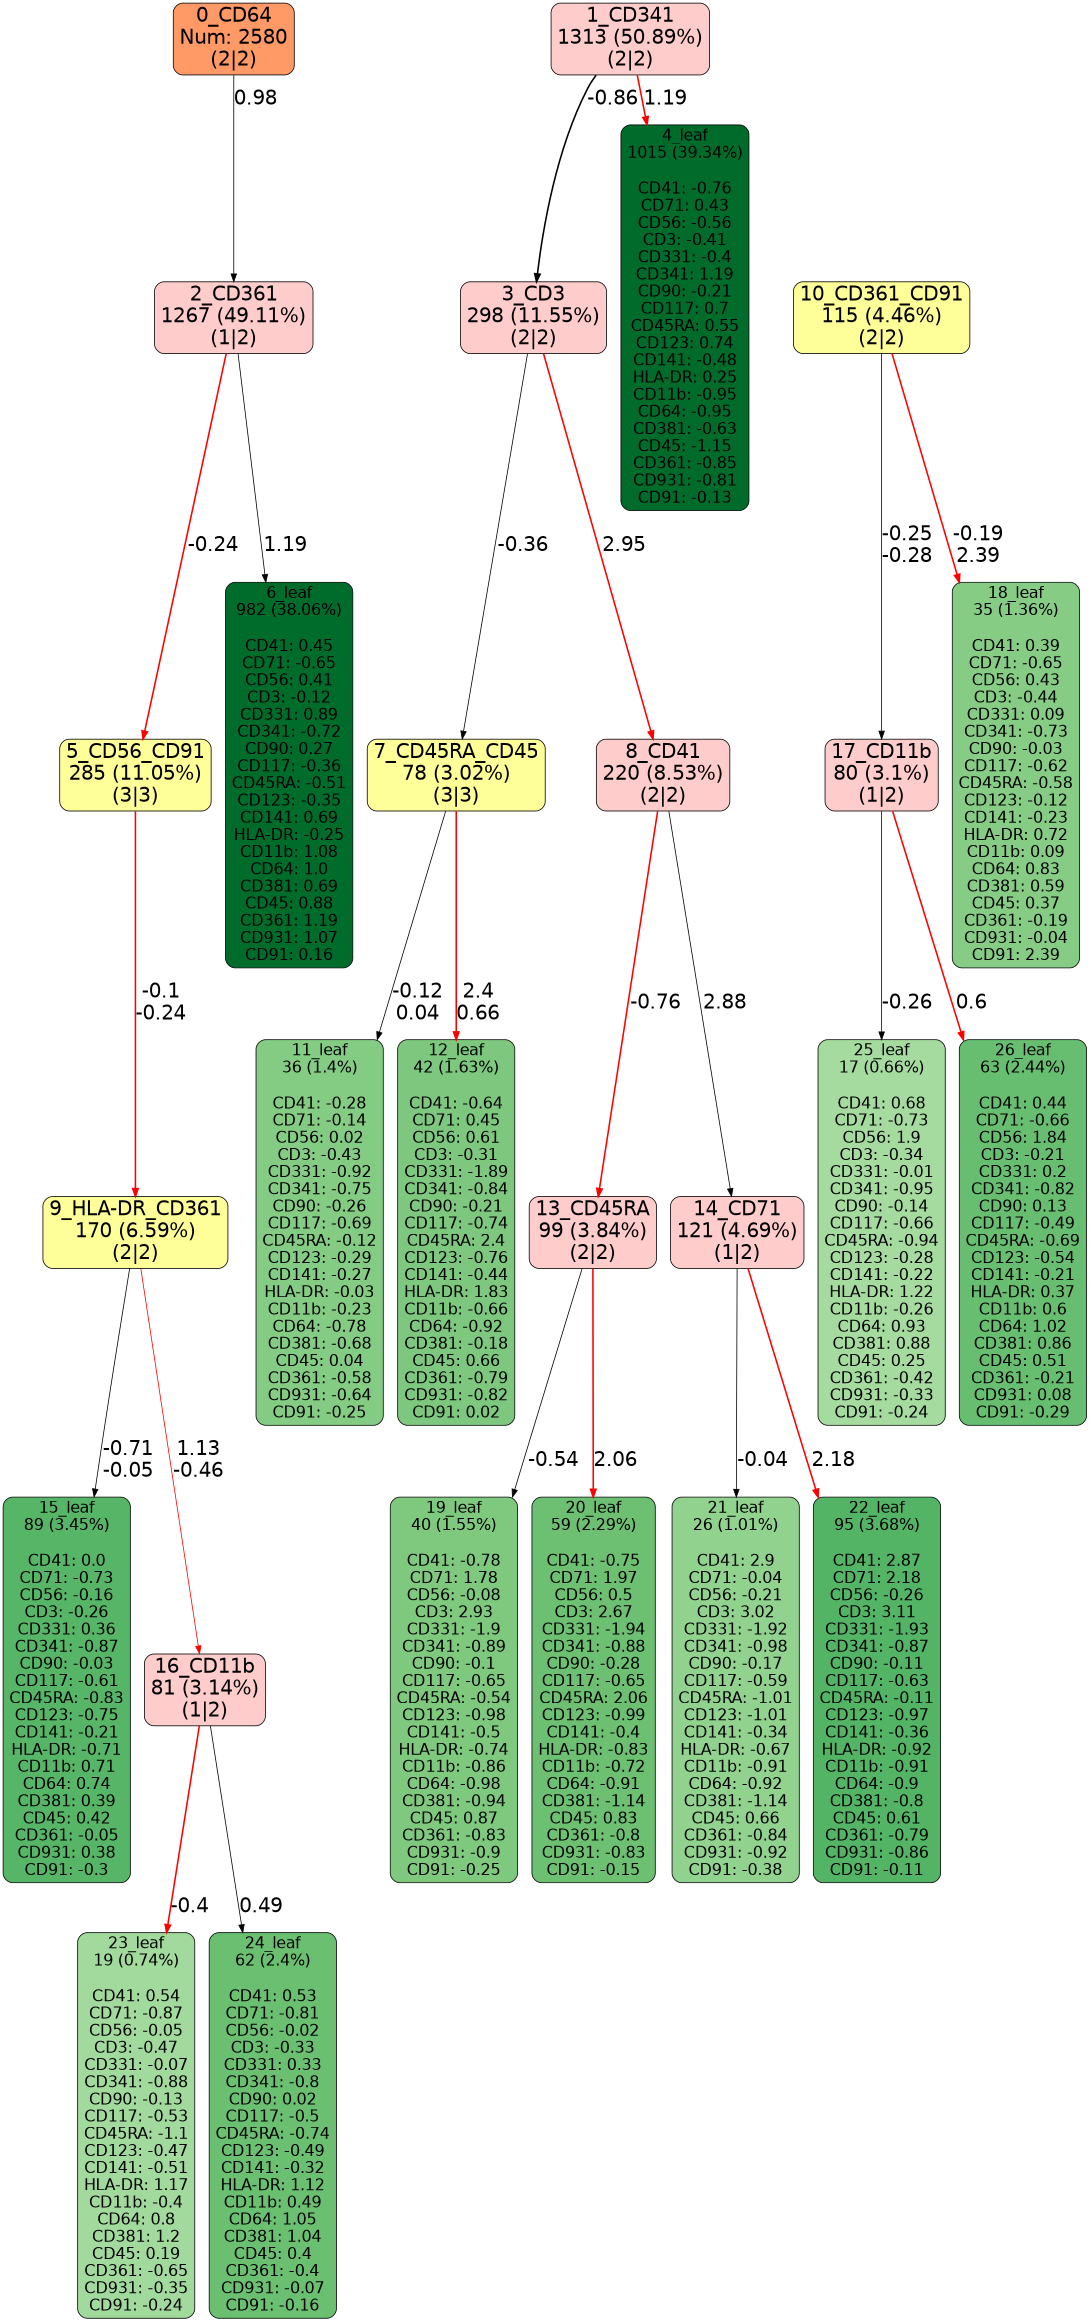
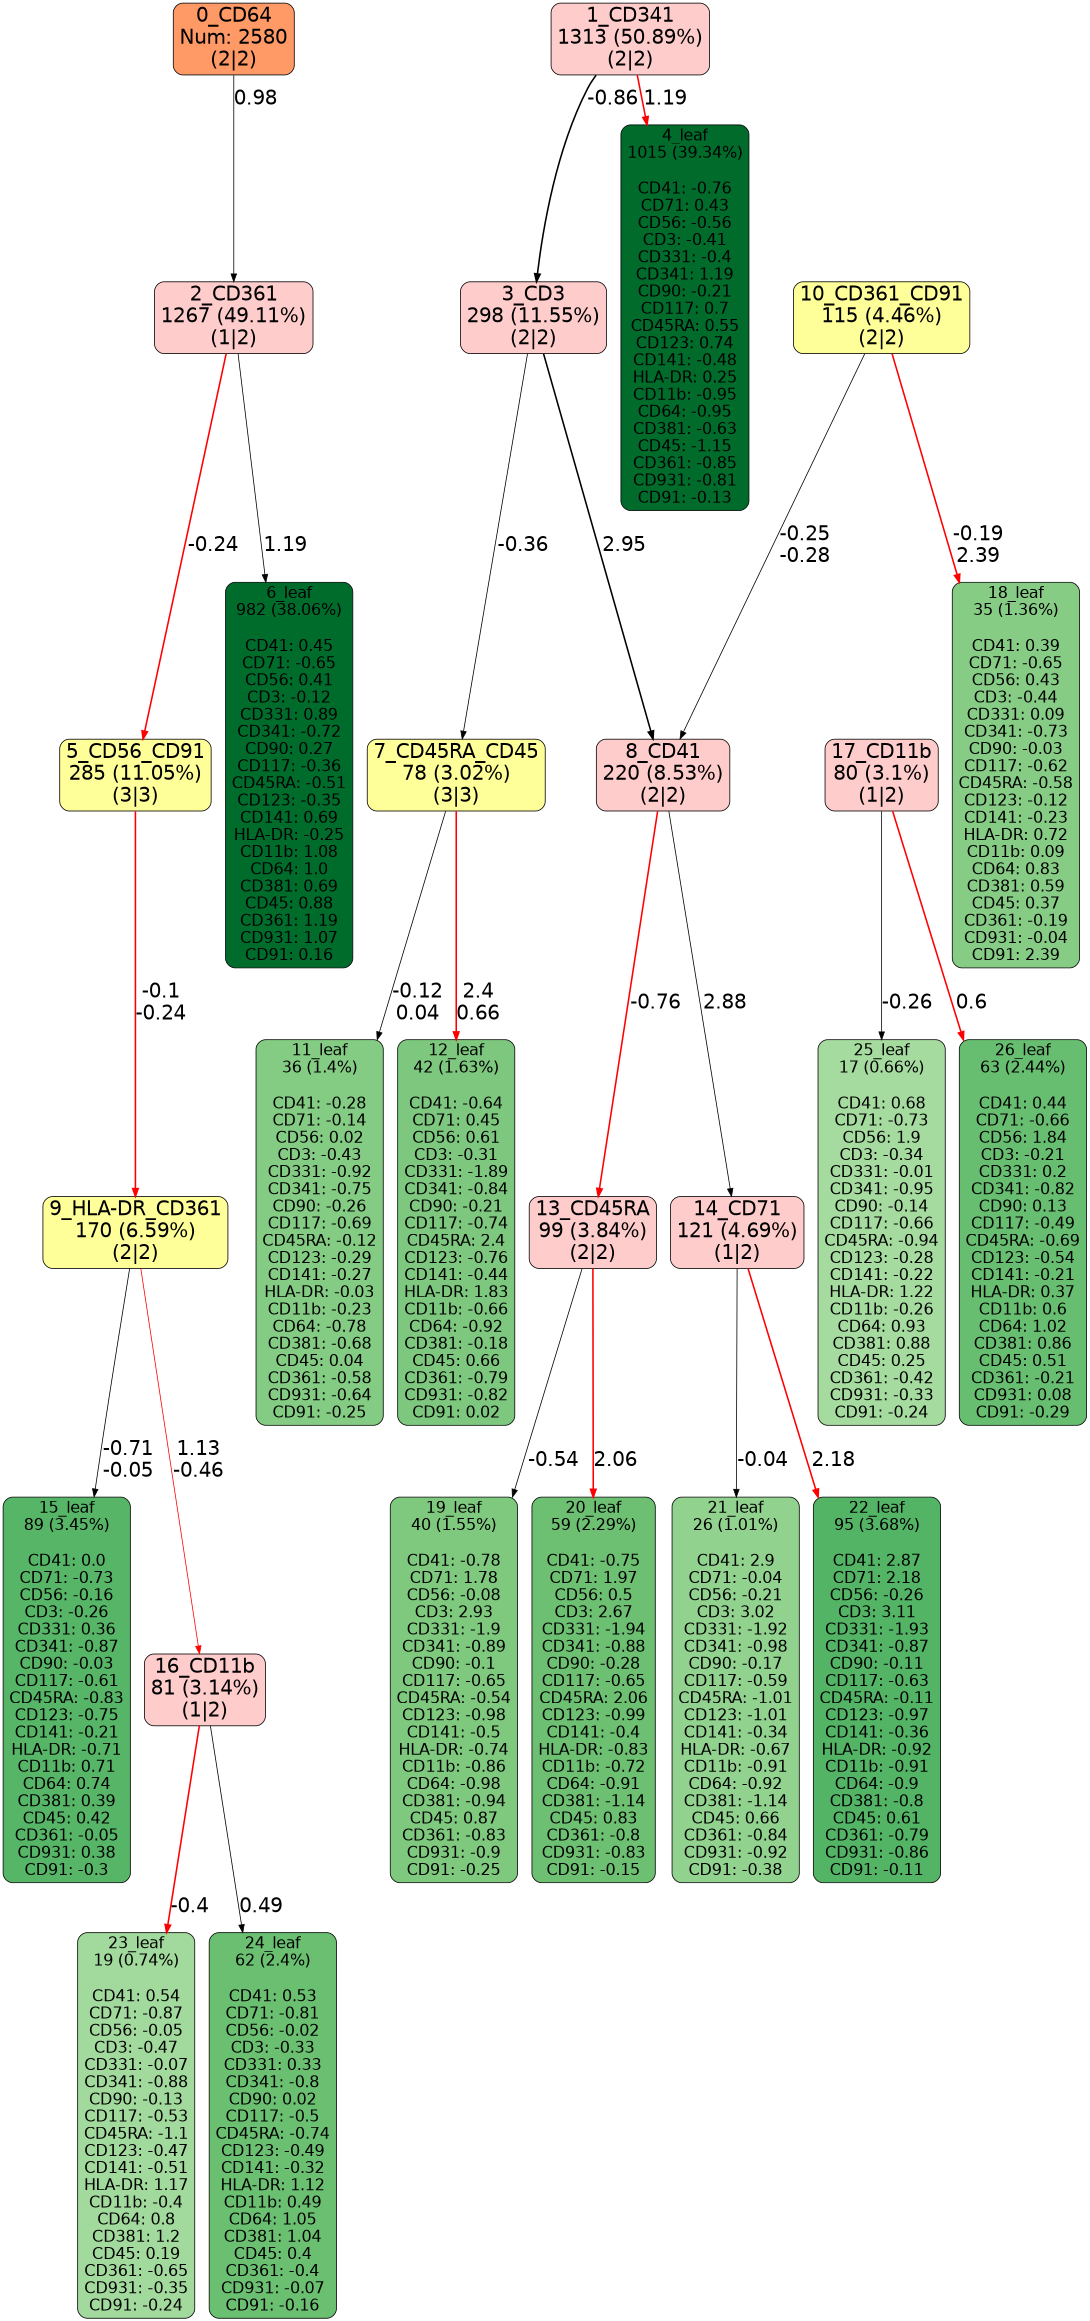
(882, 542) -> (774, 543)
(597, 543) -> (597, 543)
